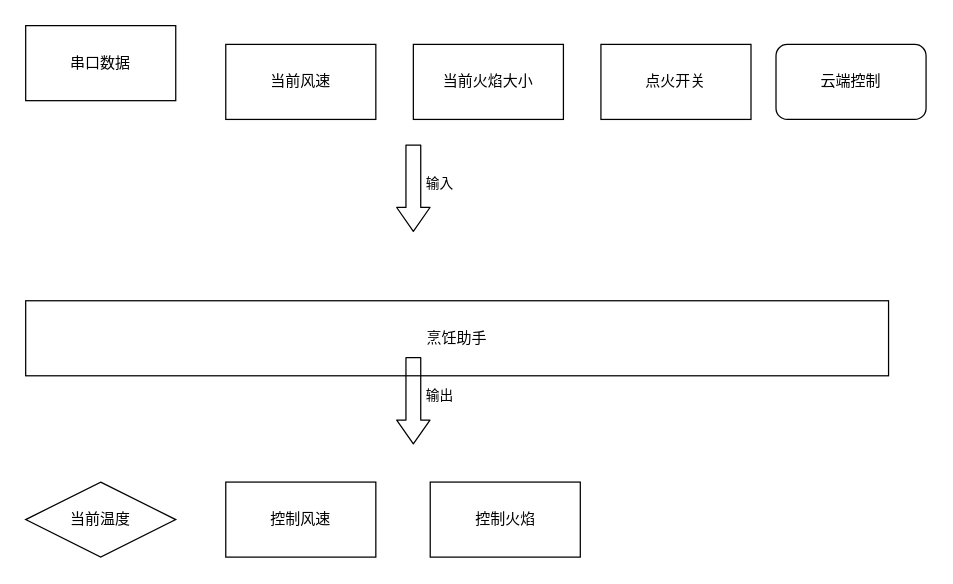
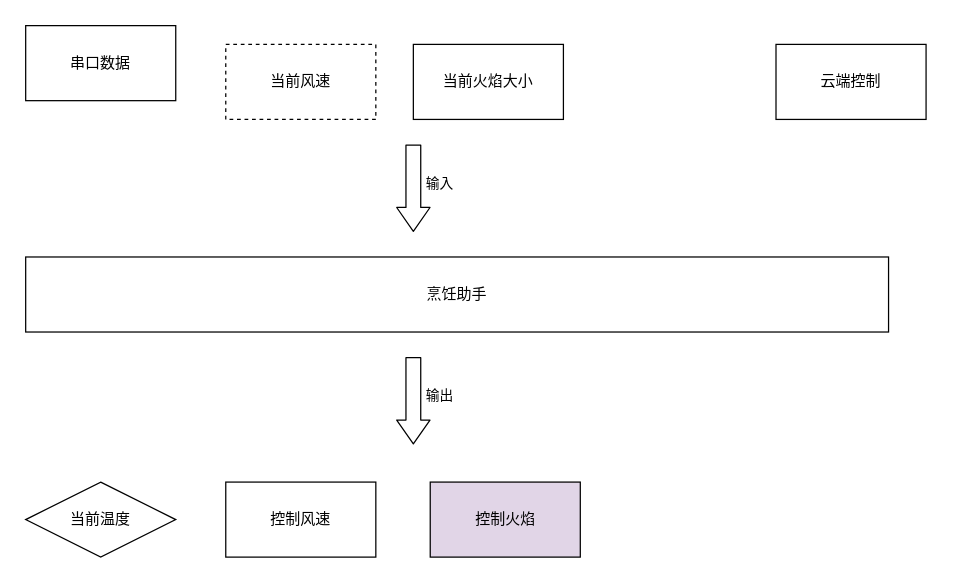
(301, 82) -> (301, 82)
(676, 82) -> none
(851, 82) -> (851, 82)
(457, 338) -> (457, 294)
(505, 519) -> (505, 519)
